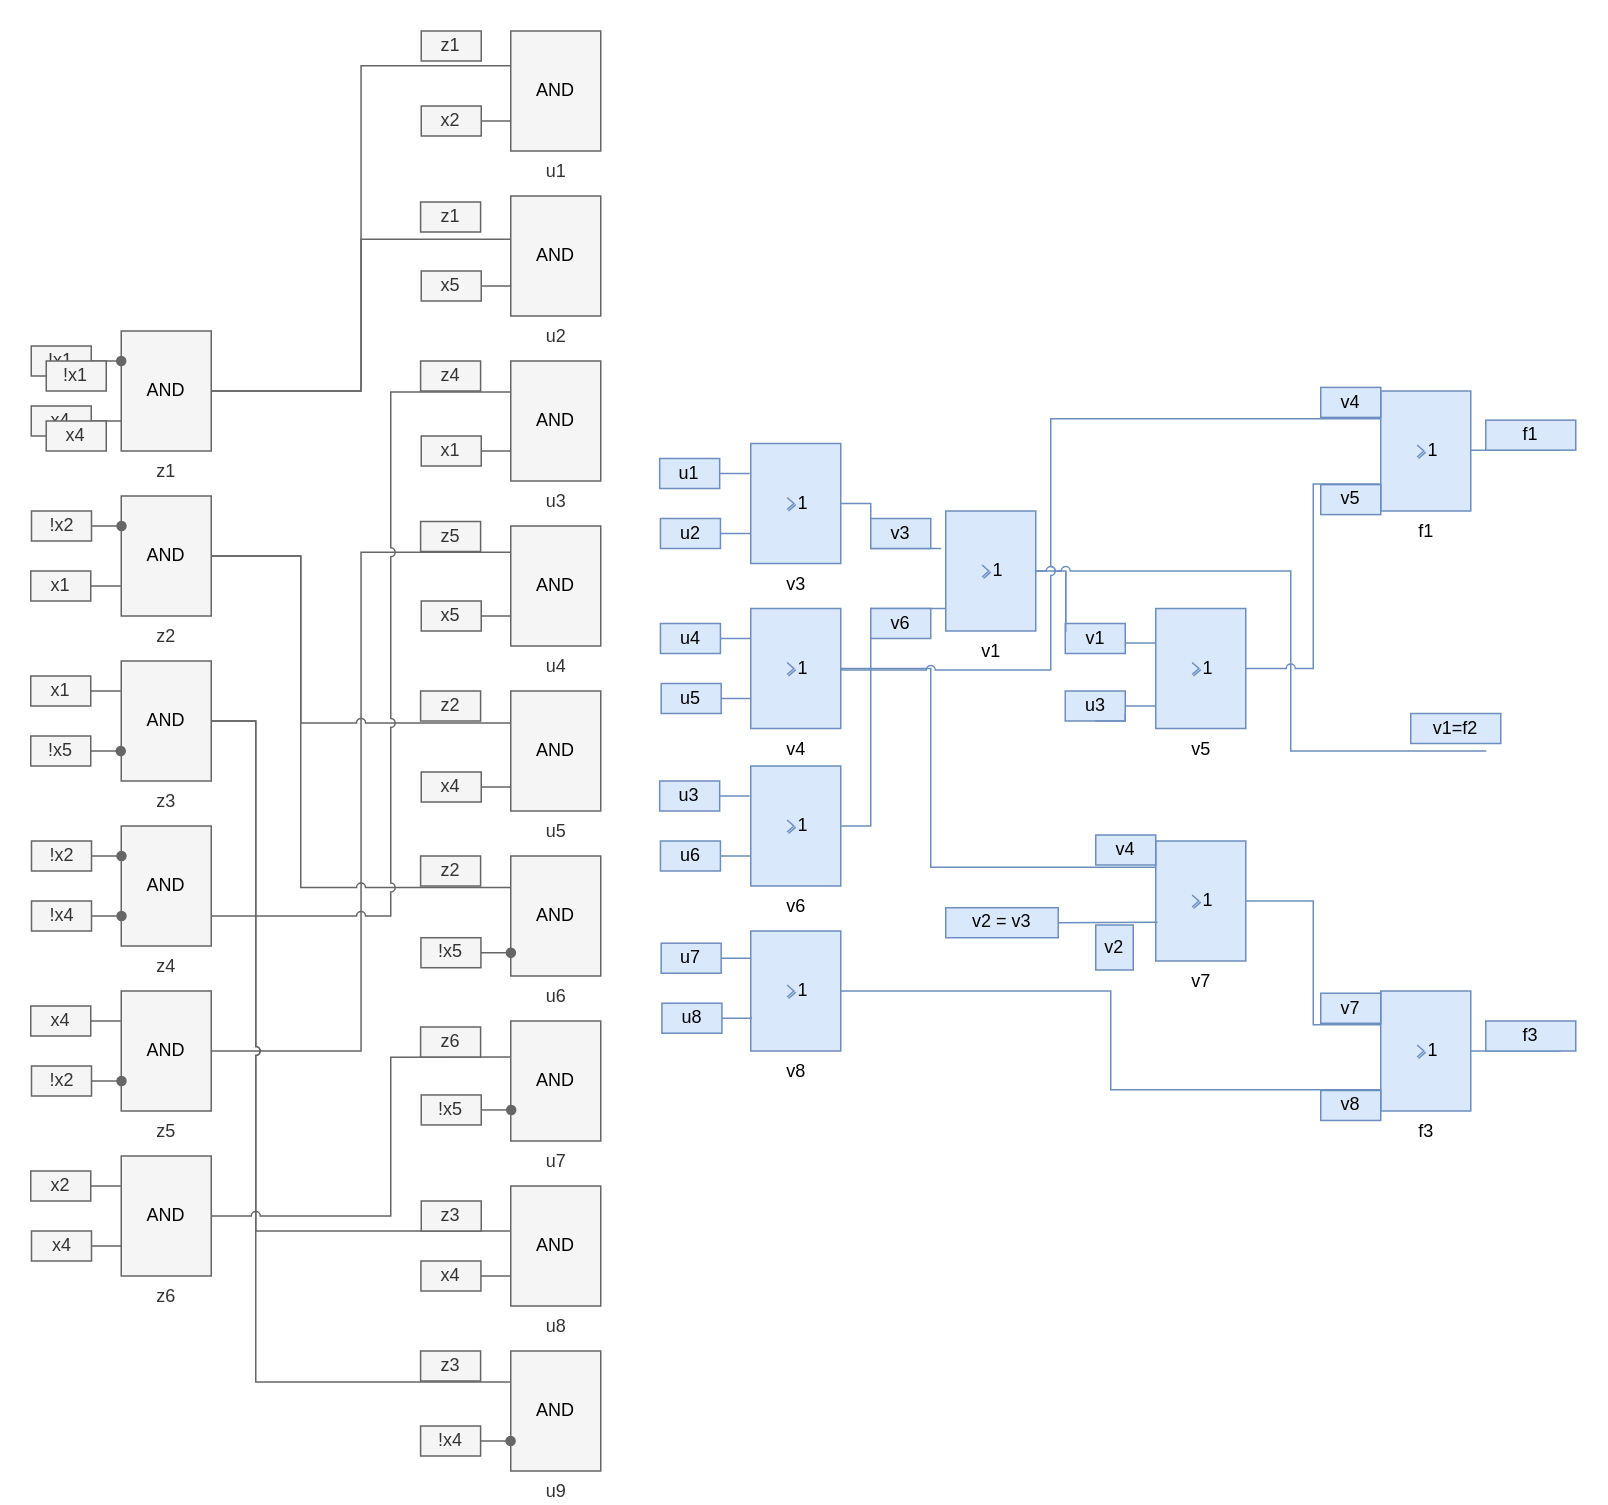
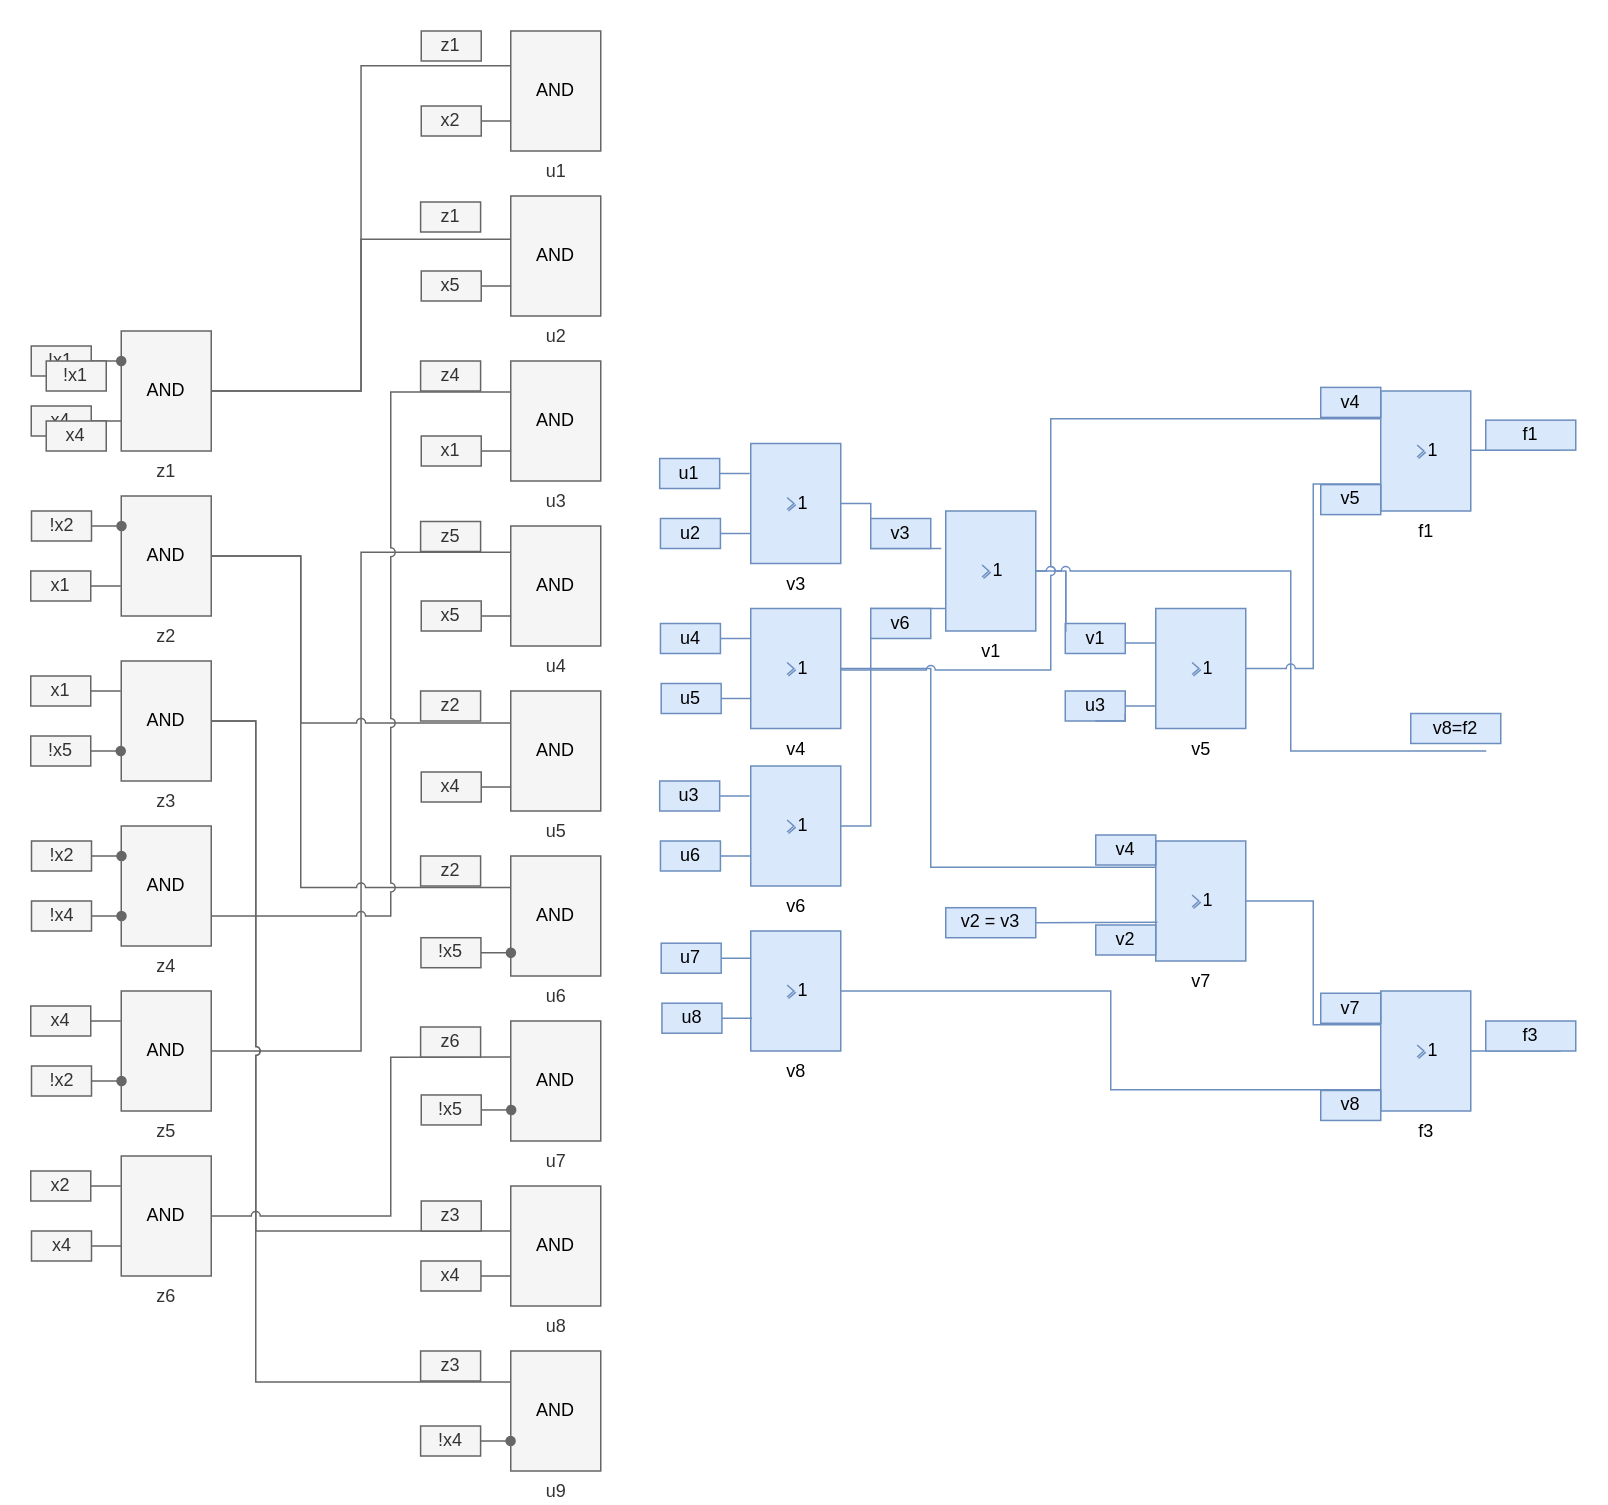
(1456, 728) -> (1456, 728)
(1002, 922) -> (991, 922)
(1115, 947) -> (1126, 940)
